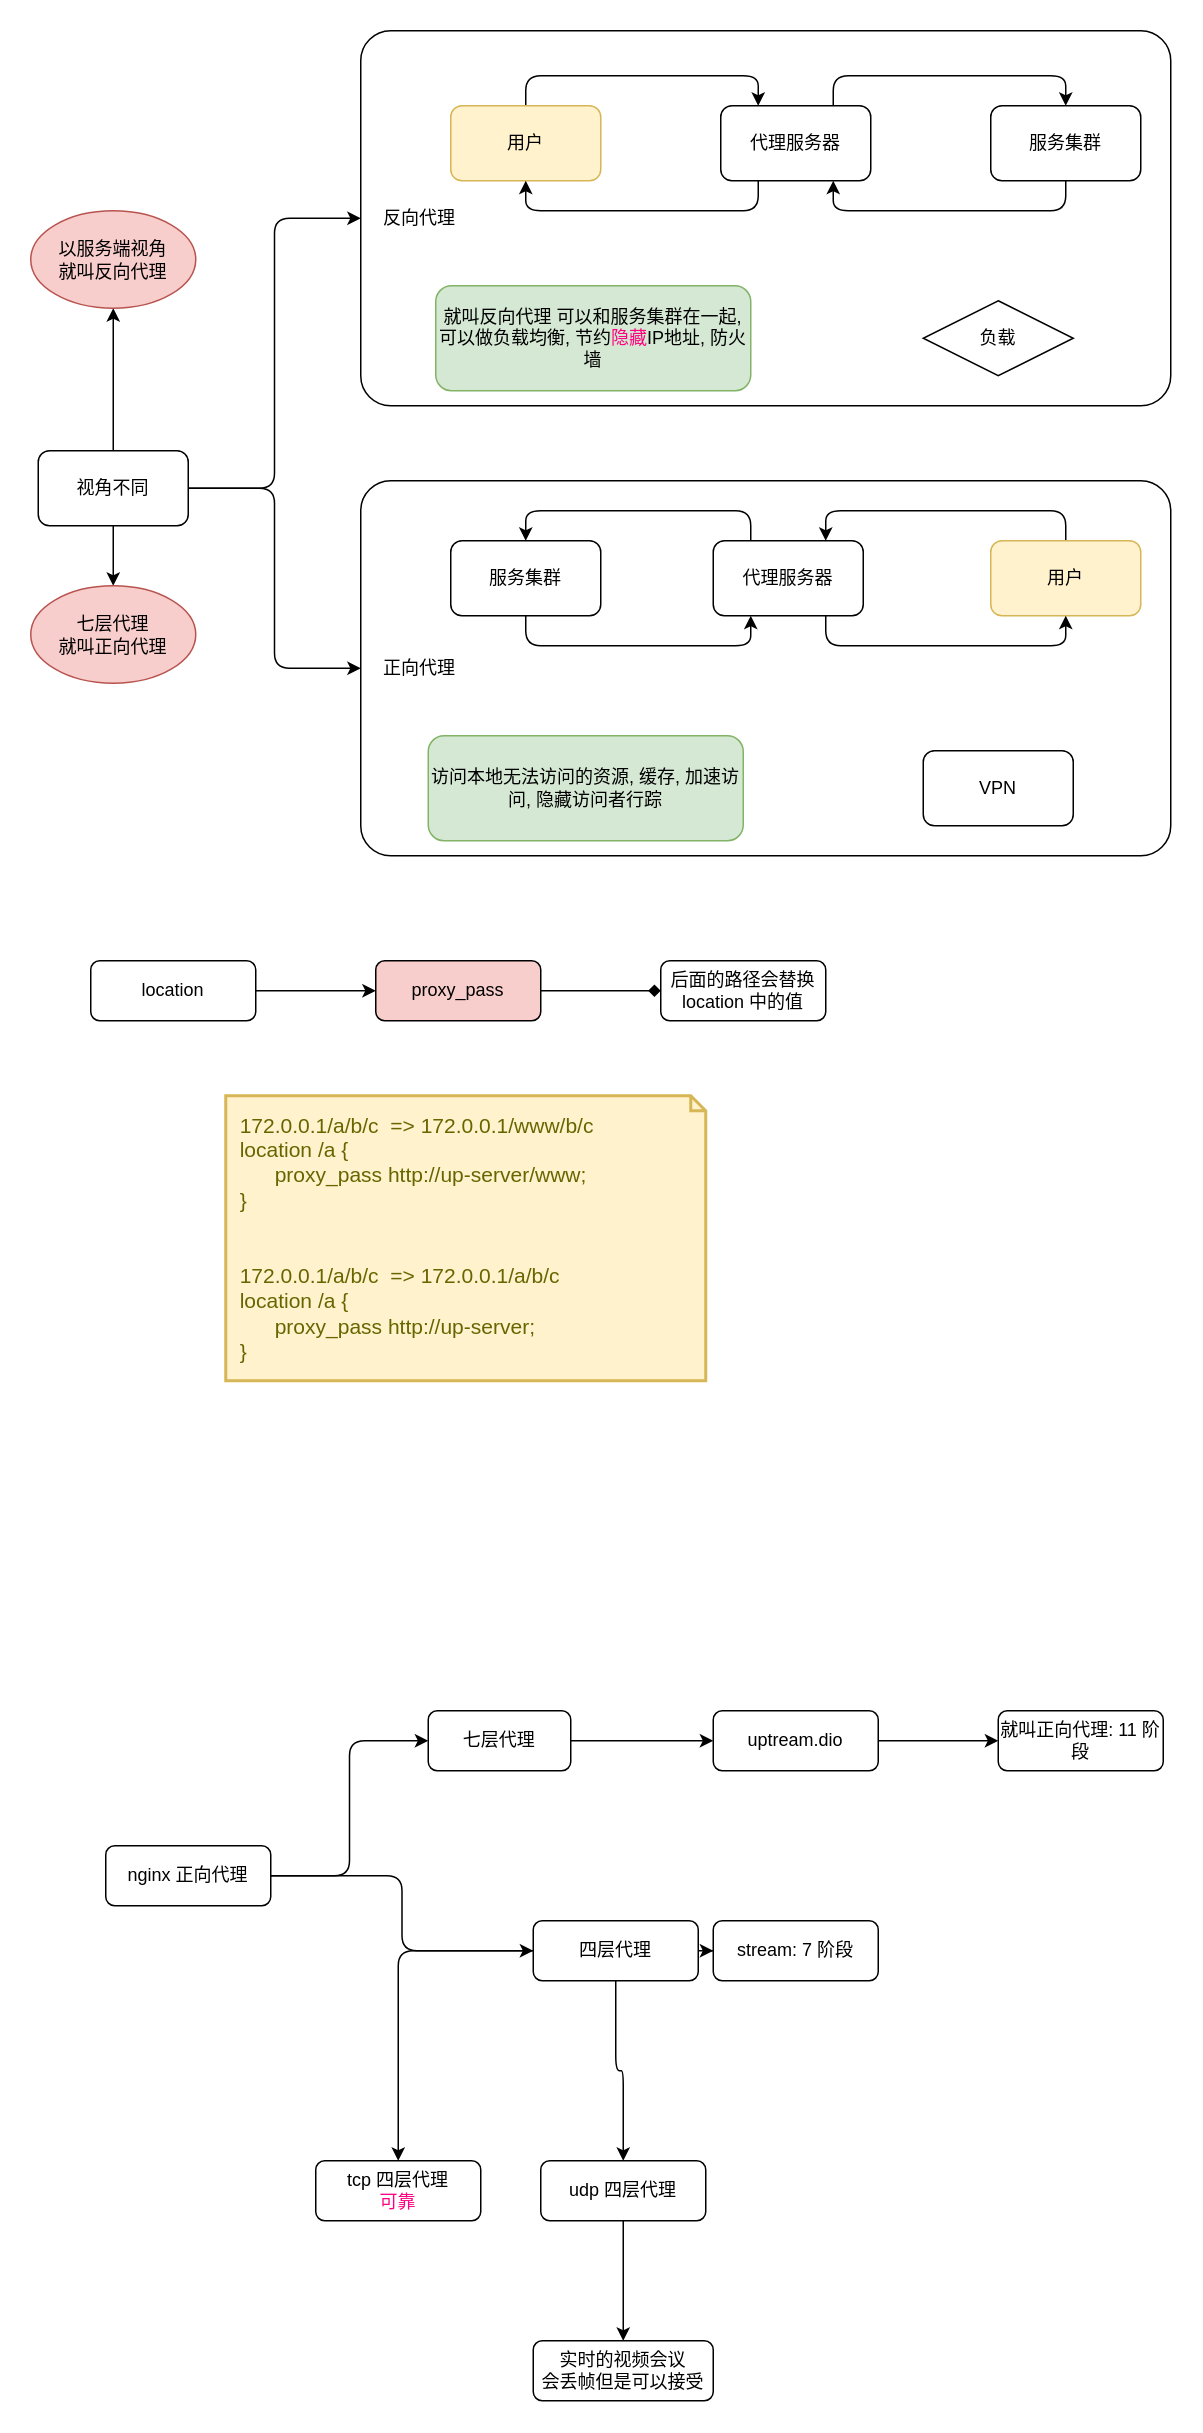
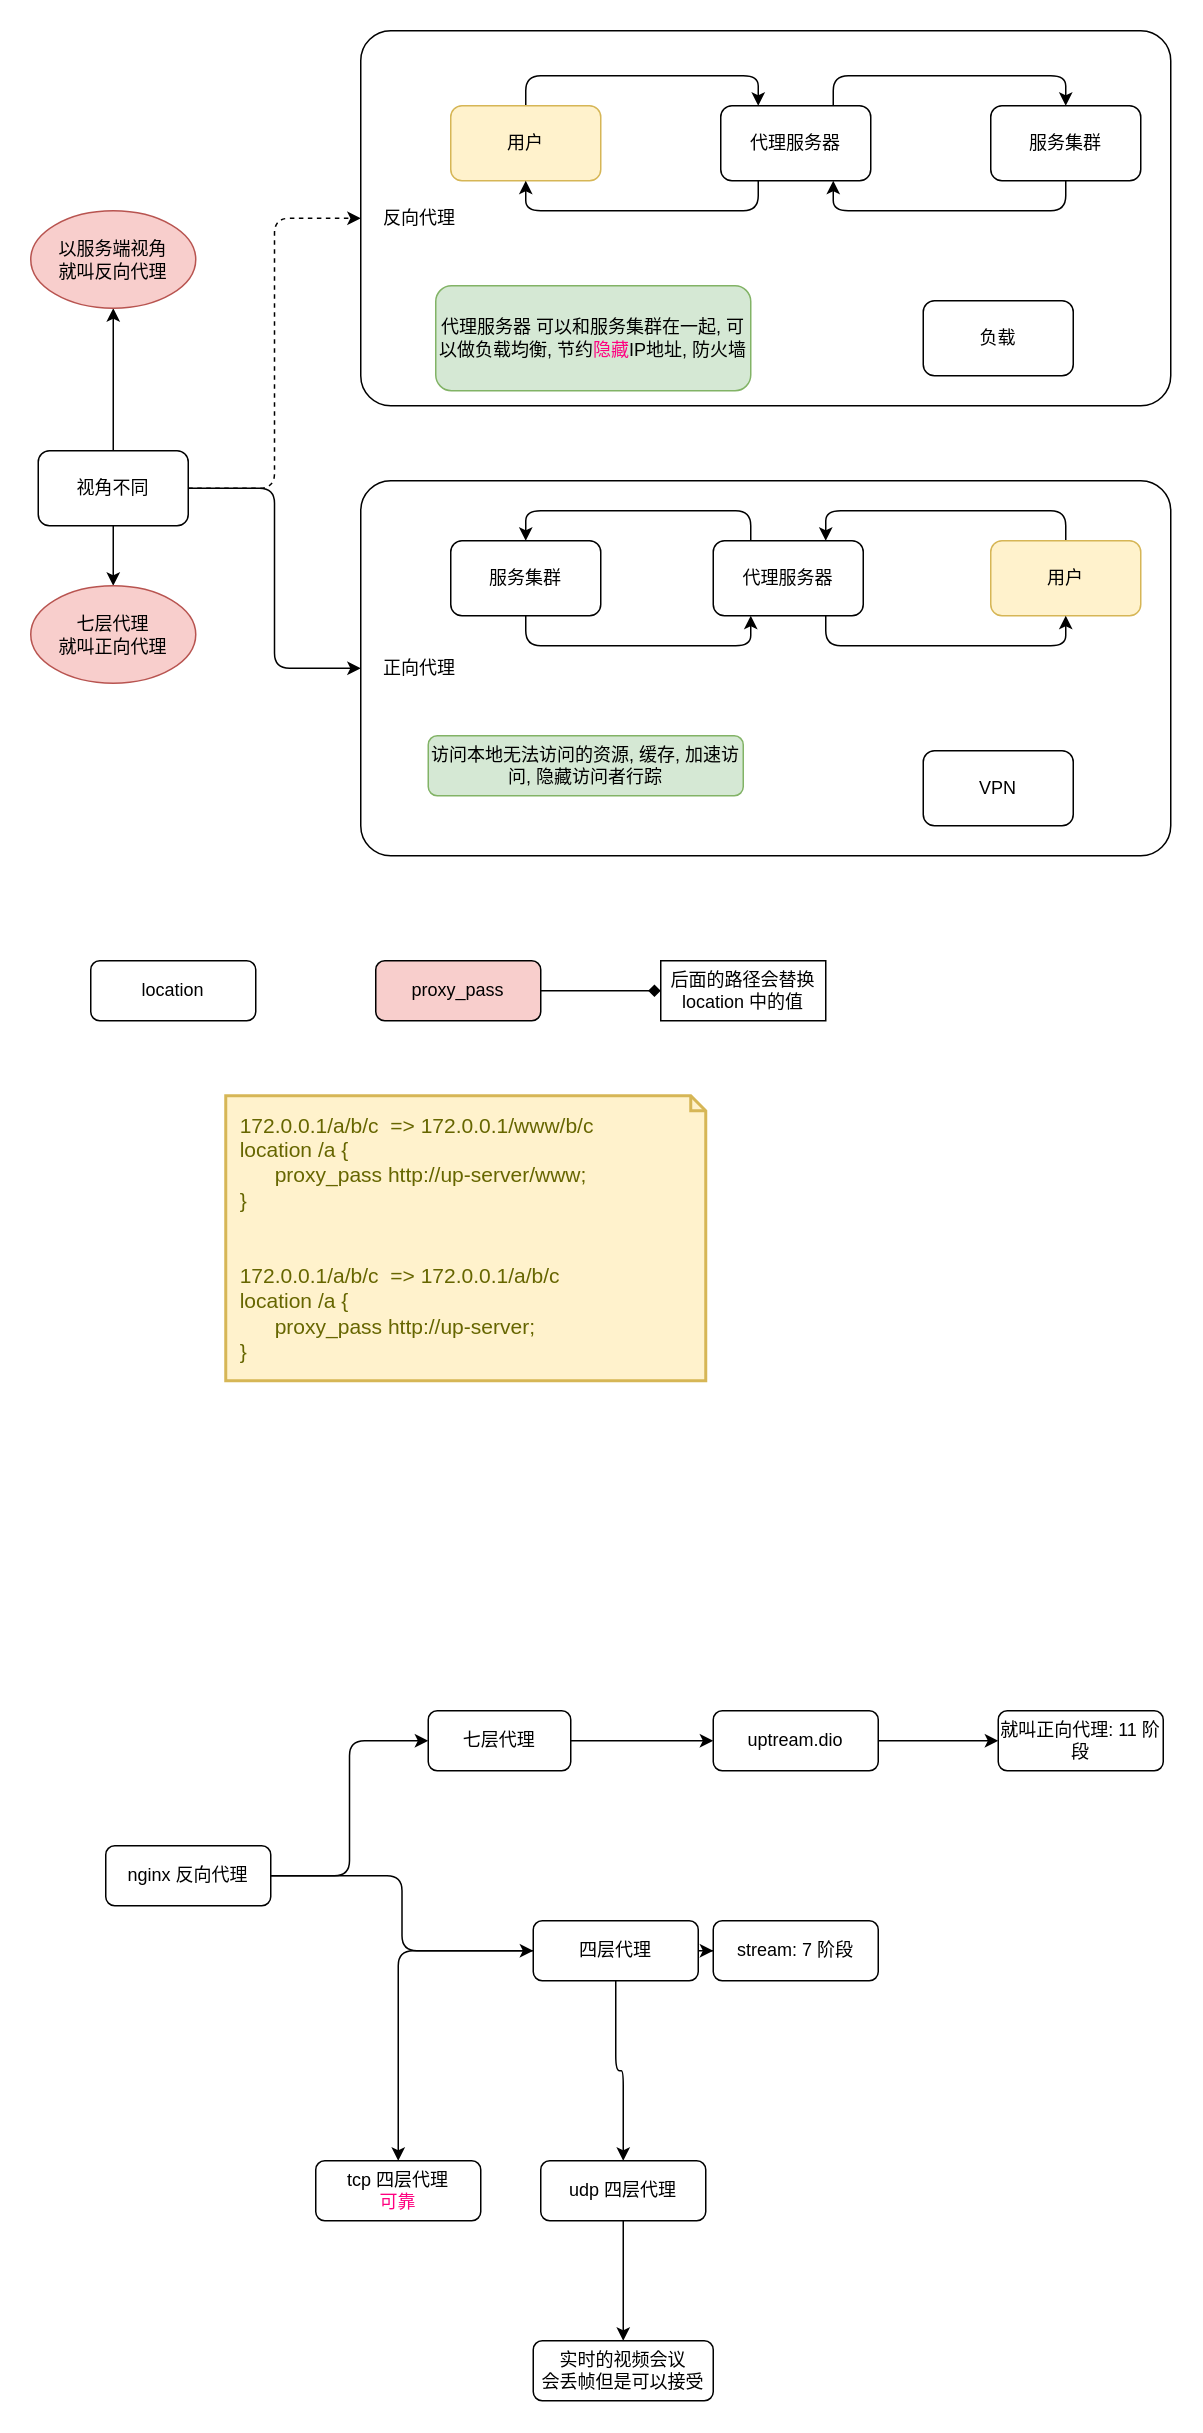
(275, 320) -> (275, 320)
(593, 338) -> (593, 338)
(998, 338) -> (998, 338)
(586, 788) -> (586, 766)
(311, 991) -> none
(743, 991) -> (743, 991)
(188, 1876) -> (188, 1876)
